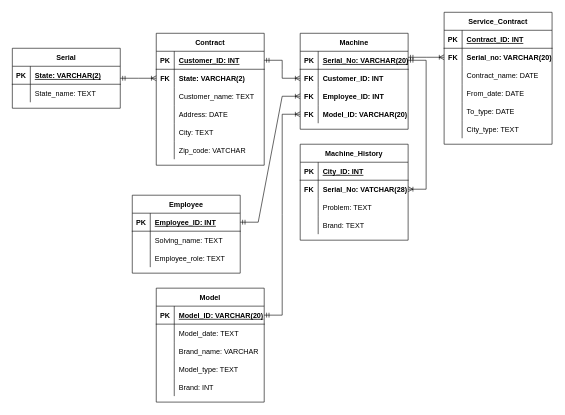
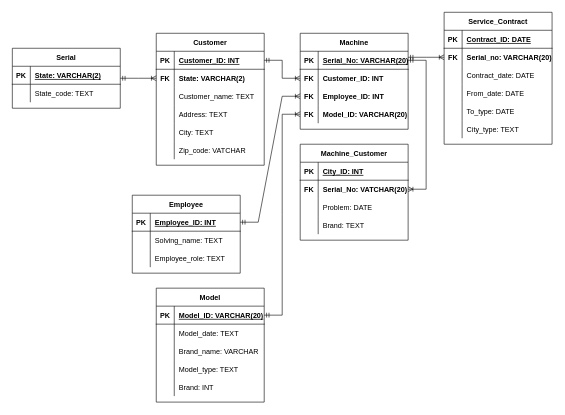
(497, 40) -> (499, 40)
(210, 43) -> (210, 43)
(503, 76) -> (503, 76)
(65, 94) -> (65, 94)
(203, 115) -> (203, 115)
(354, 154) -> (354, 154)
(363, 190) -> (363, 190)
(346, 208) -> (346, 208)
